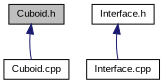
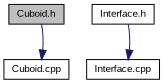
(30, 47) -> (43, 37)
(117, 47) -> (130, 37)
